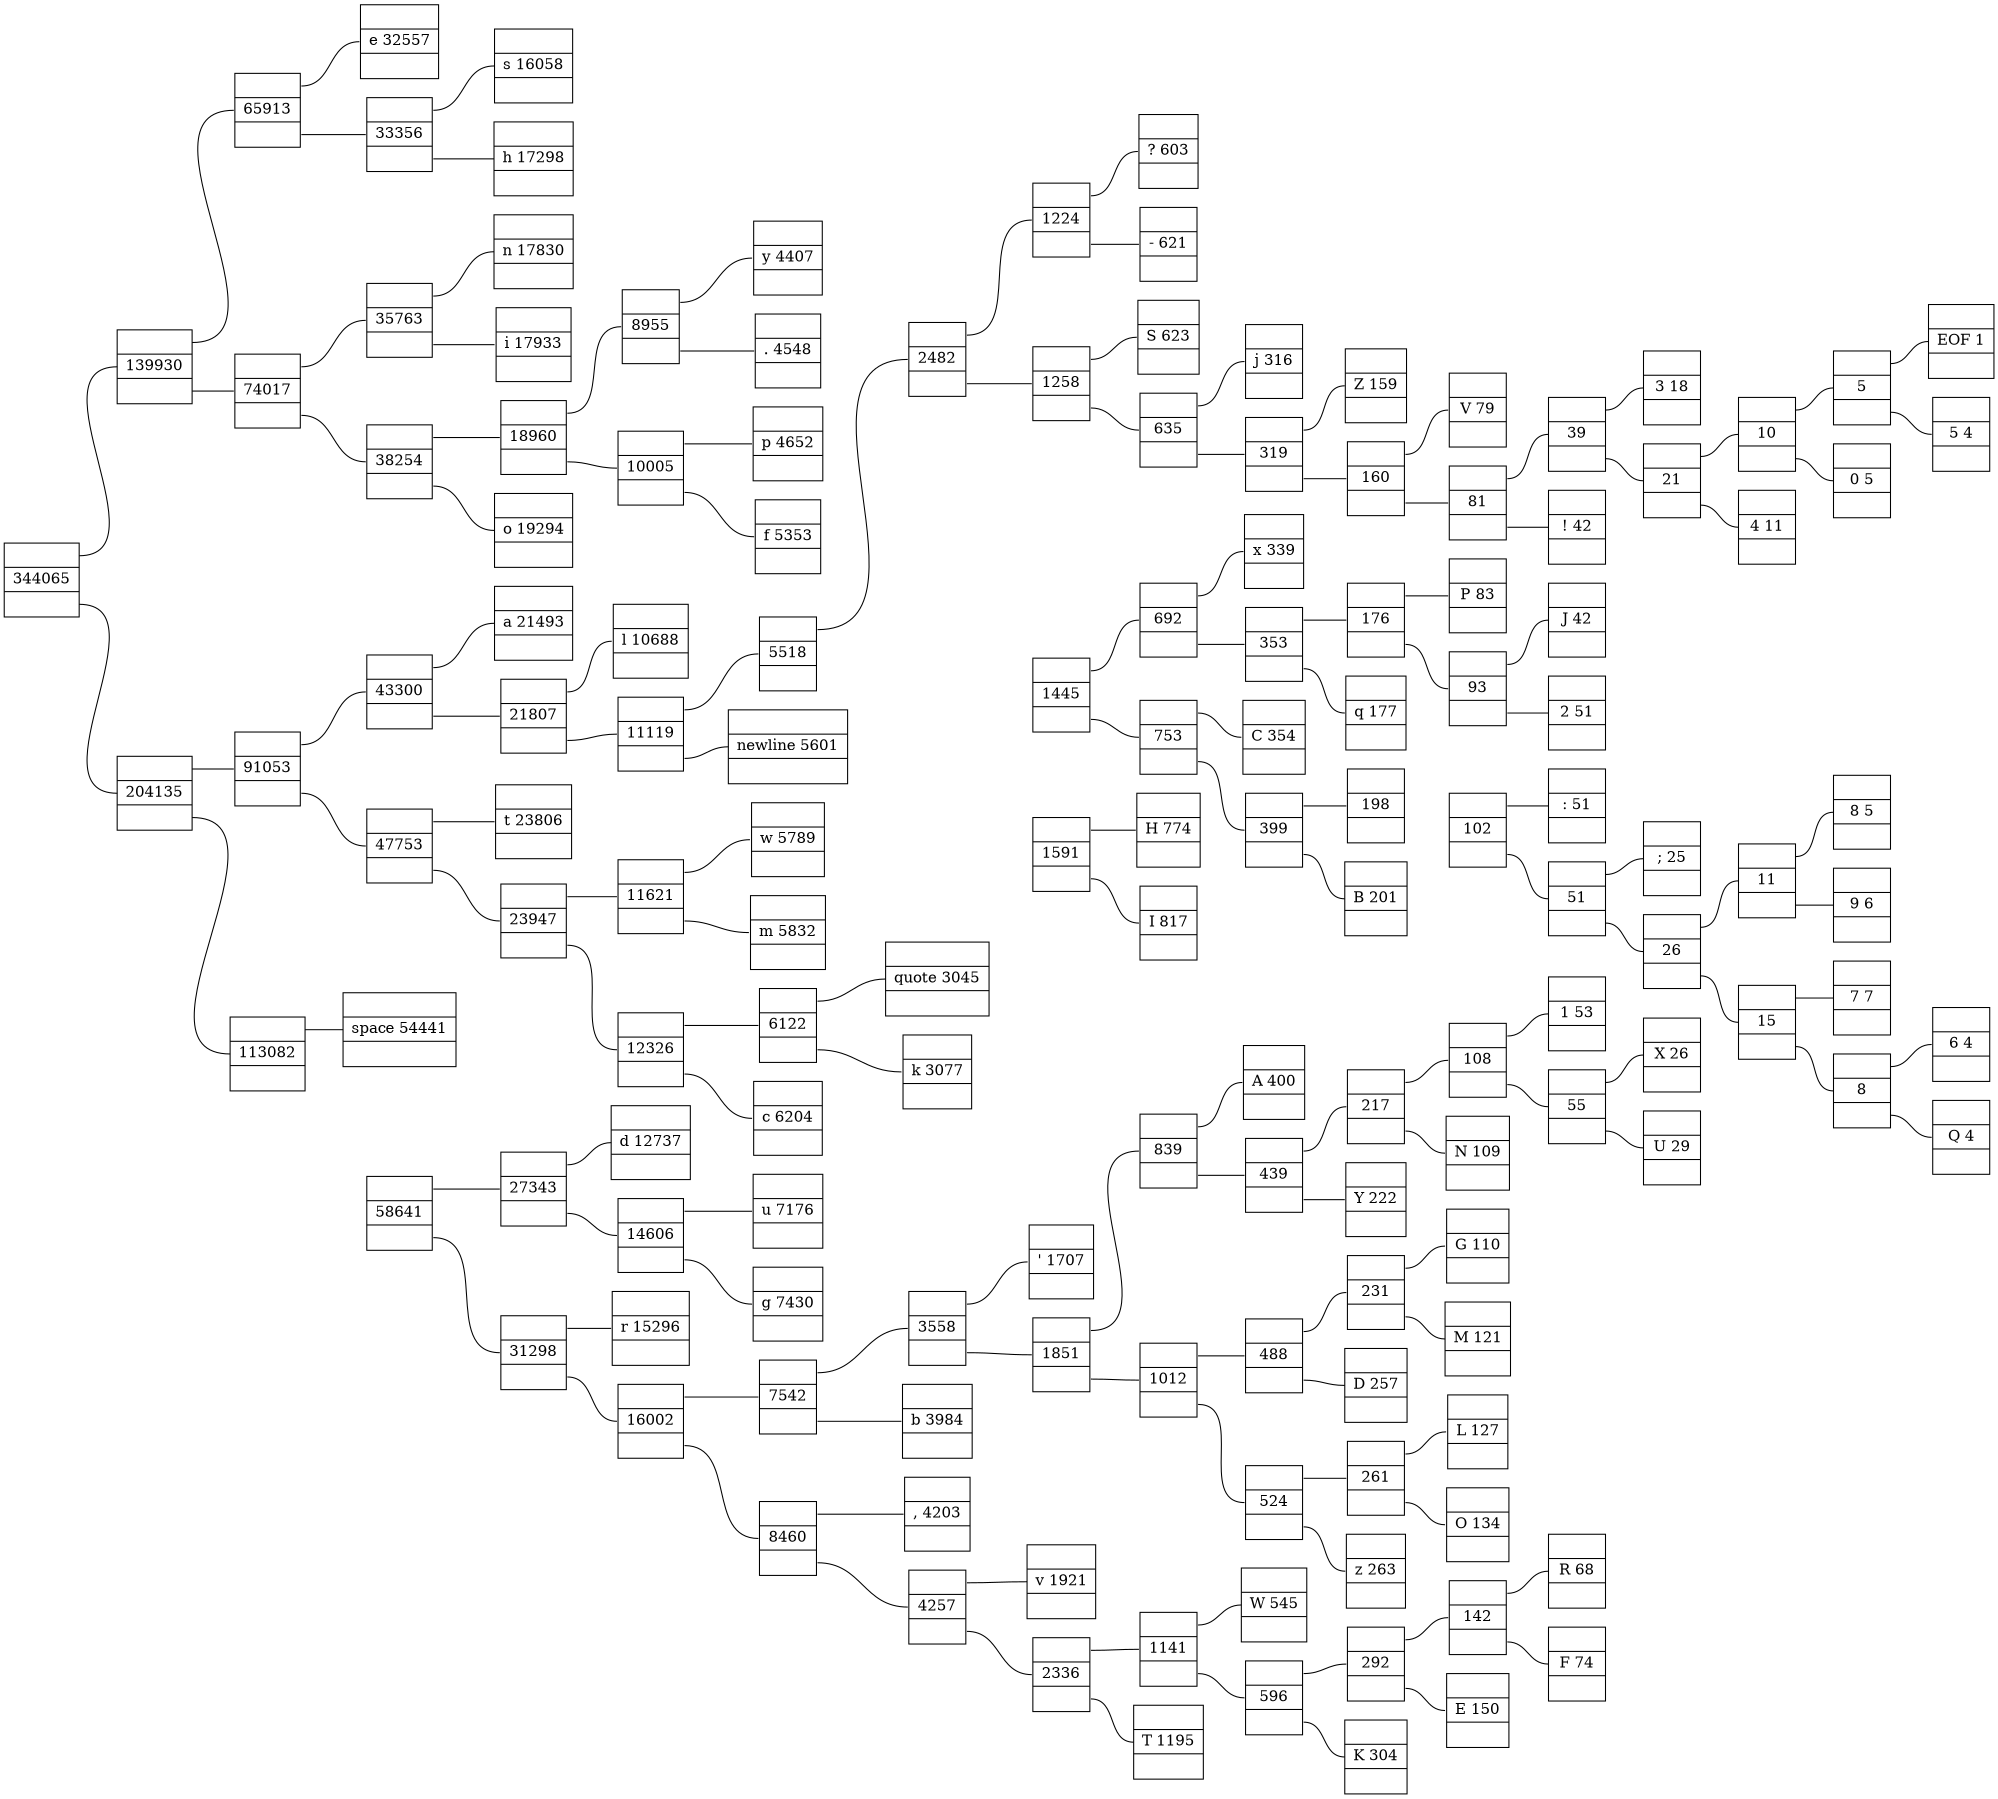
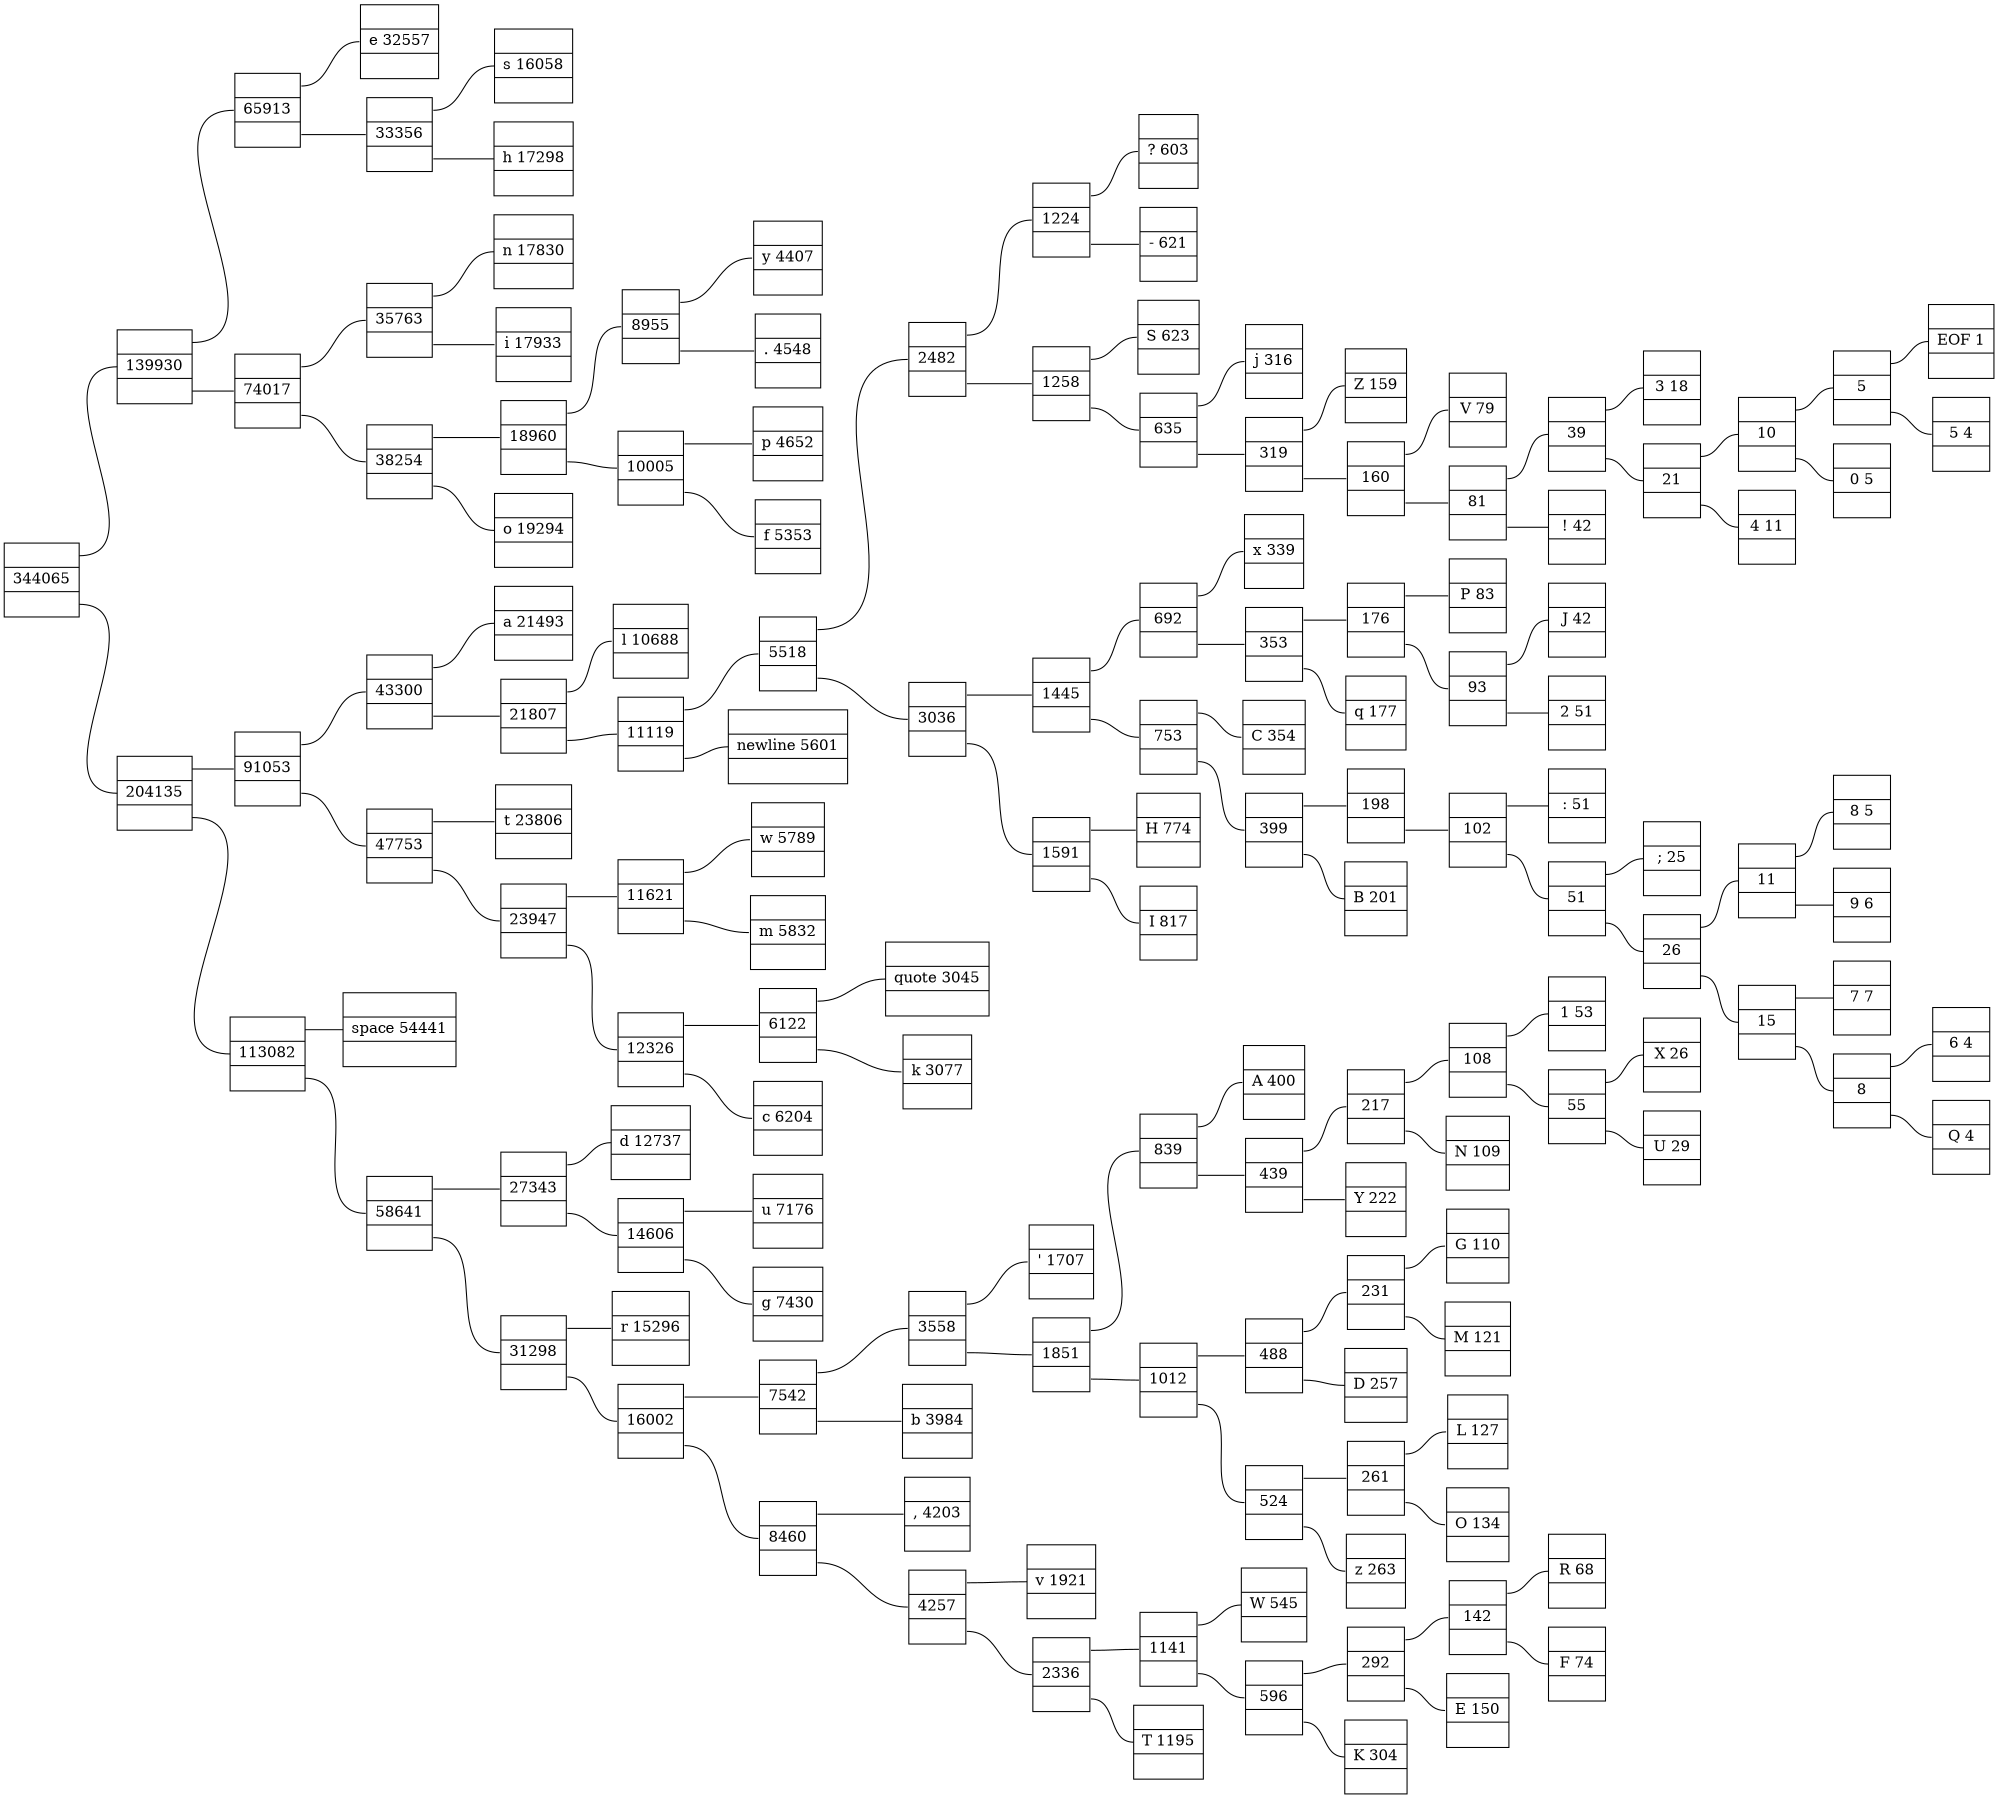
none -> (937, 719)
none -> (1427, 830)
none -> (335, 1146)
